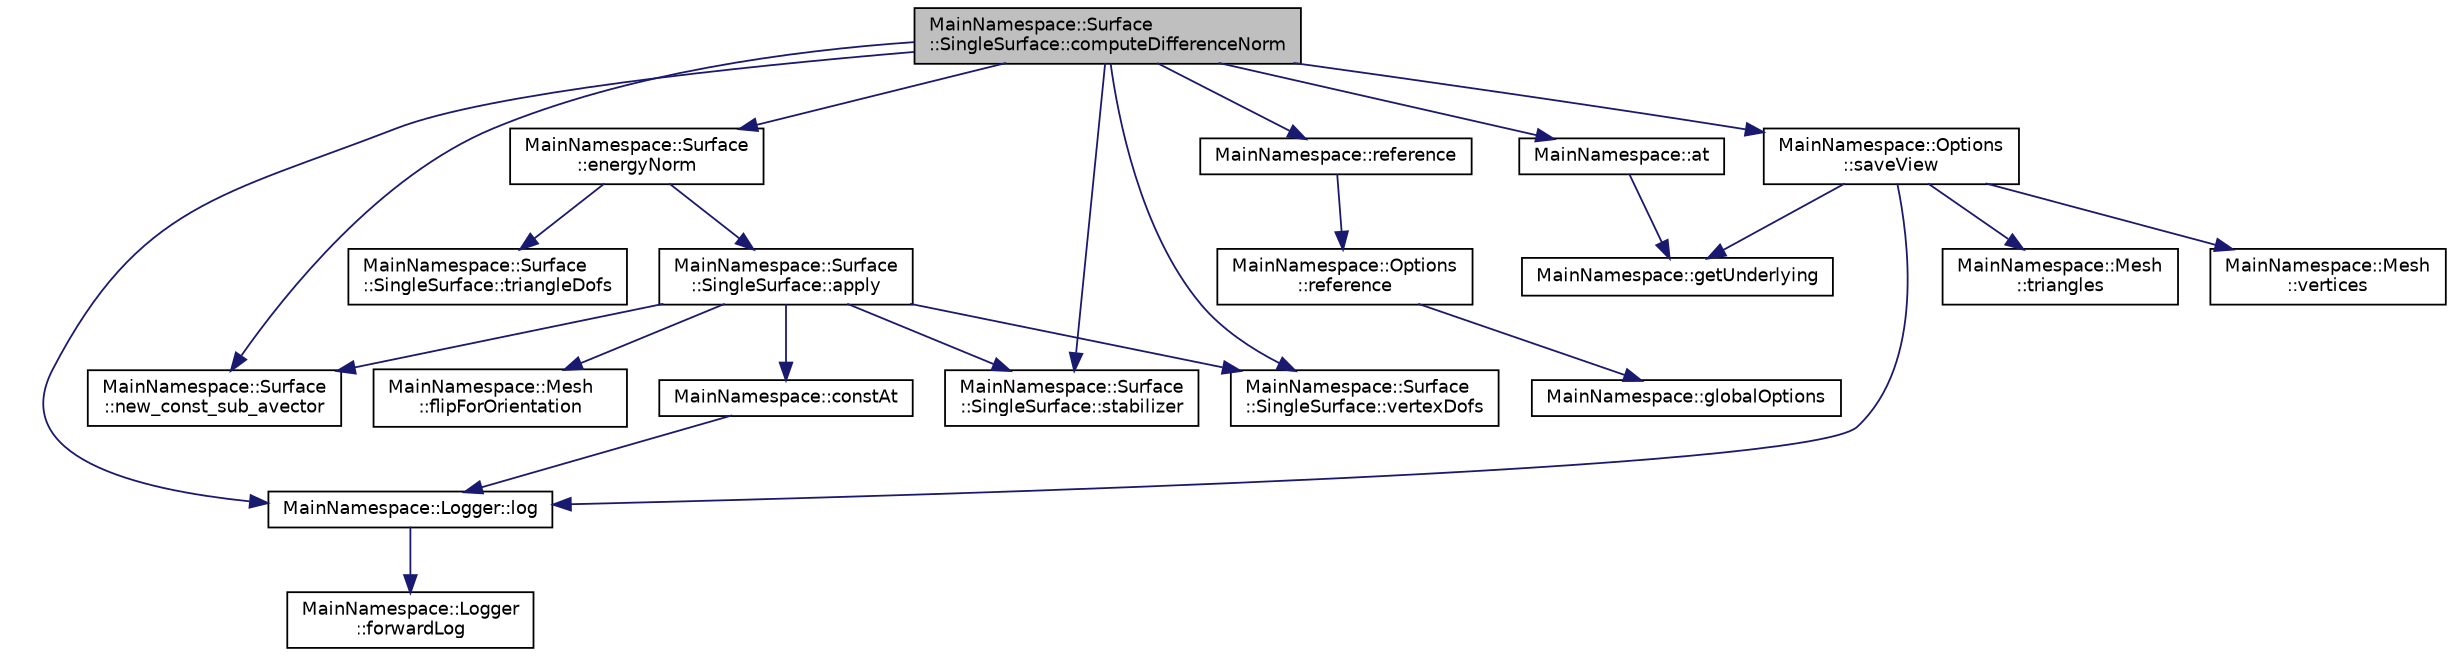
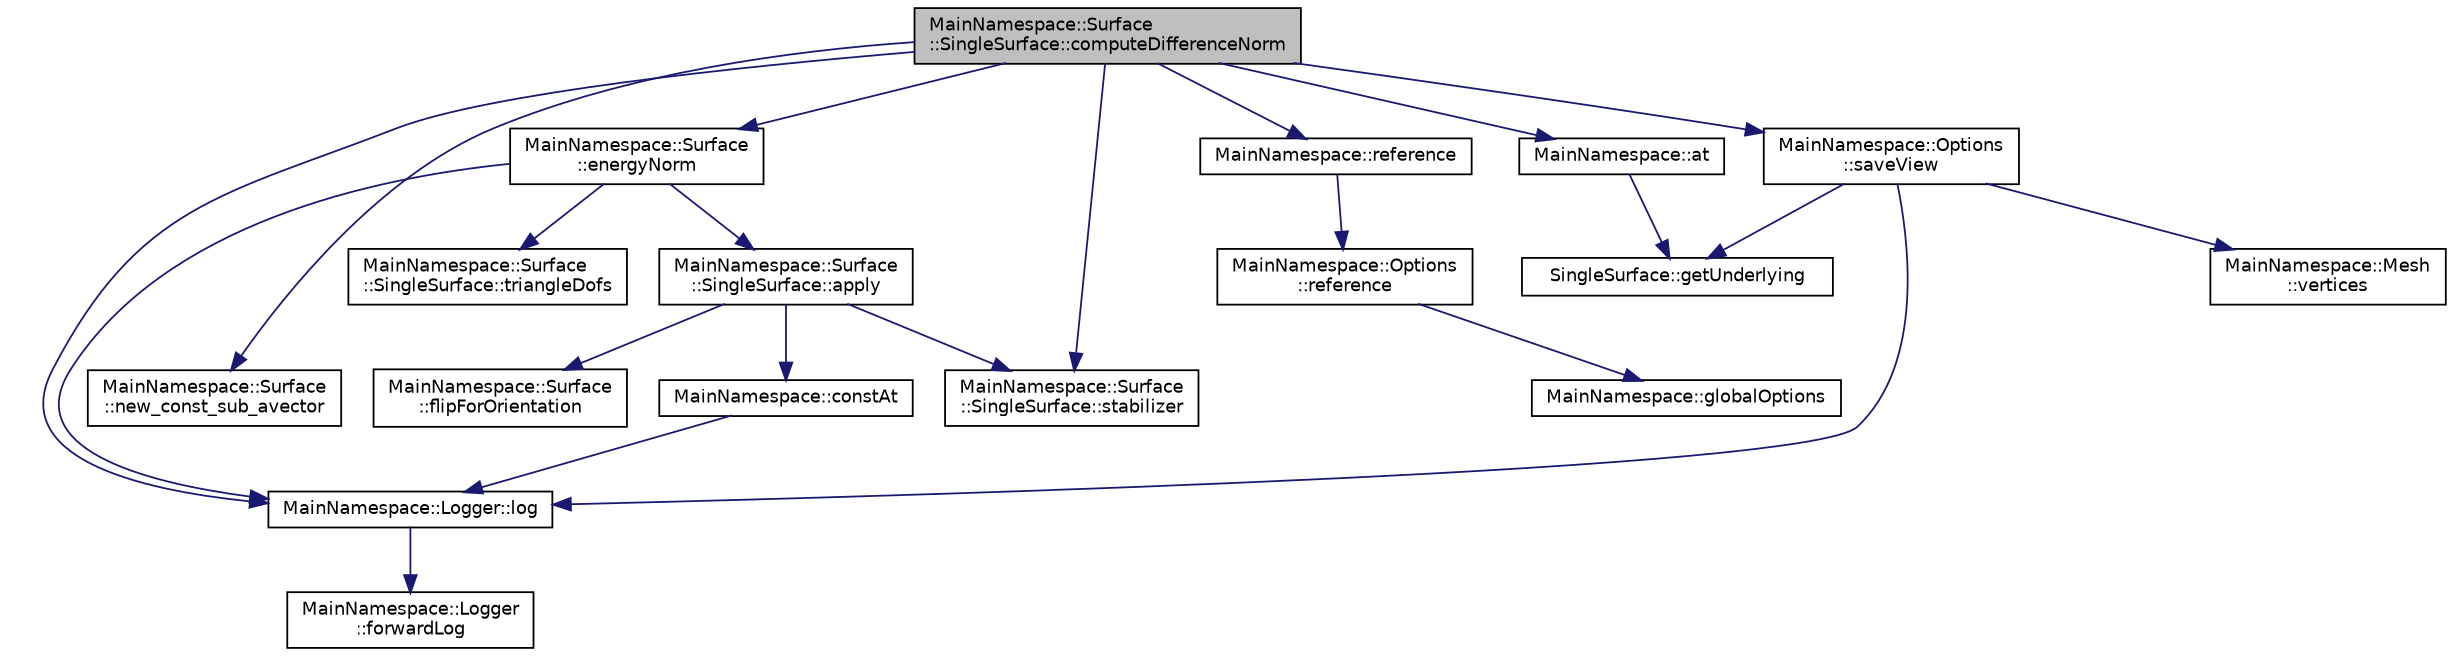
(1677, 277) -> (1677, 277)
(2060, 277) -> none
none -> (152, 284)
(509, 336) -> none
(500, 398) -> (500, 398)
(1365, 398) -> none
